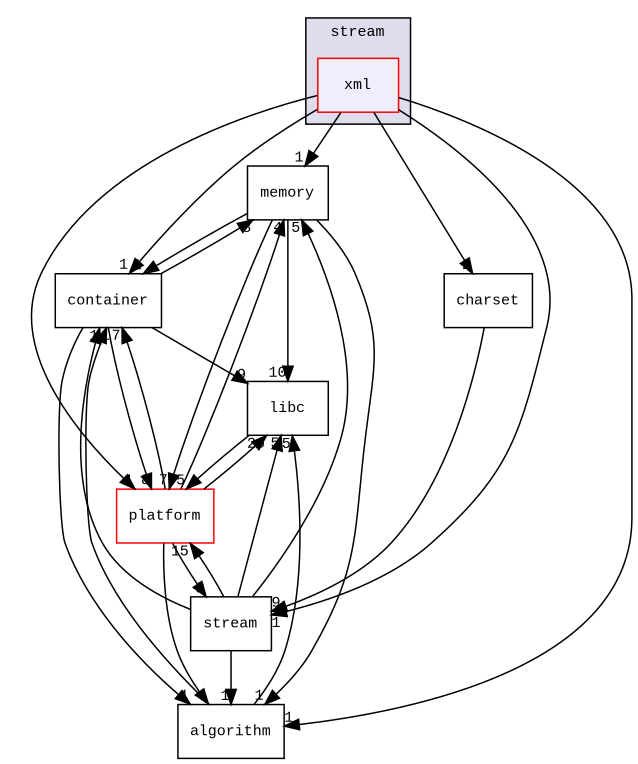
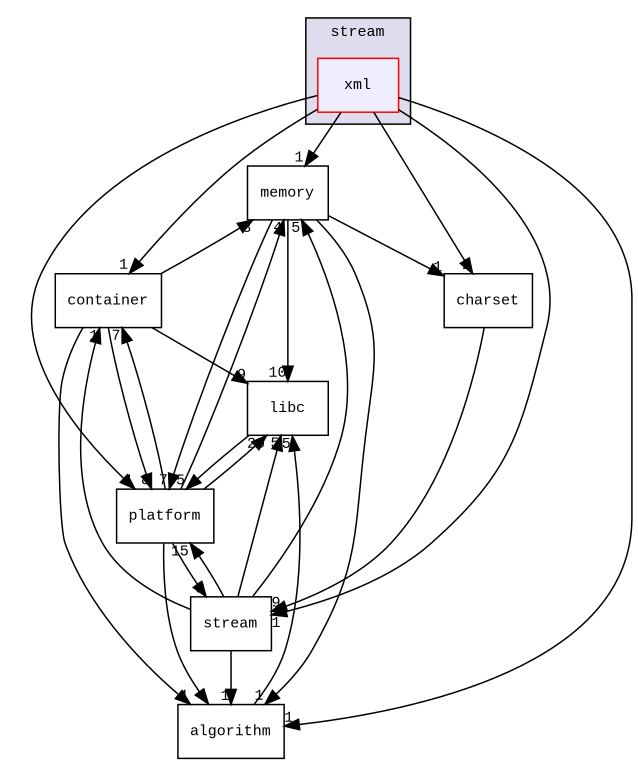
(201, 239) -> (379, 242)
(165, 516) -> (165, 516)
(92, 542) -> none
